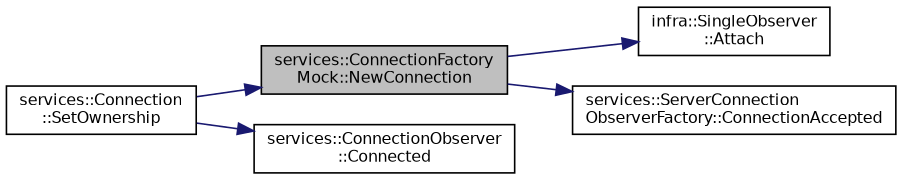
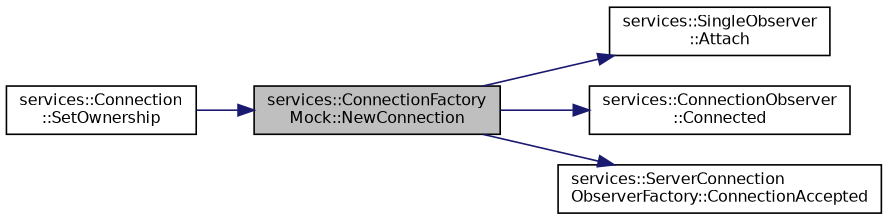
(734, 31) -> (720, 31)
(217, 126) -> (537, 110)
